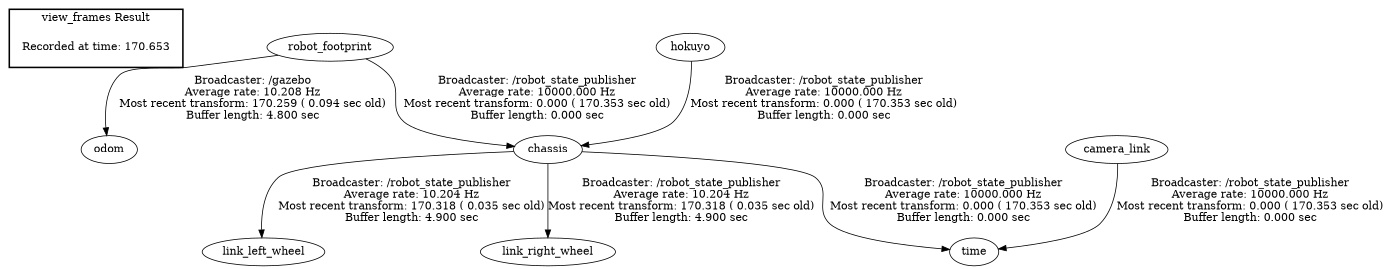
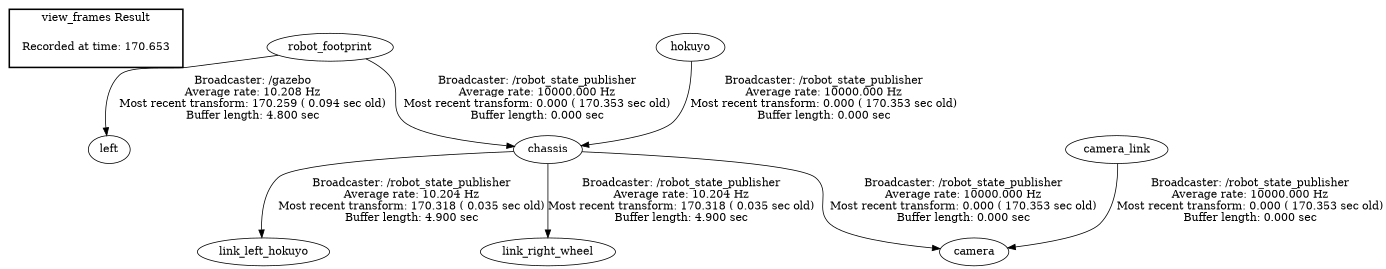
(109, 150) -> (109, 150)
(263, 252) -> (263, 252)
(974, 252) -> (974, 252)
